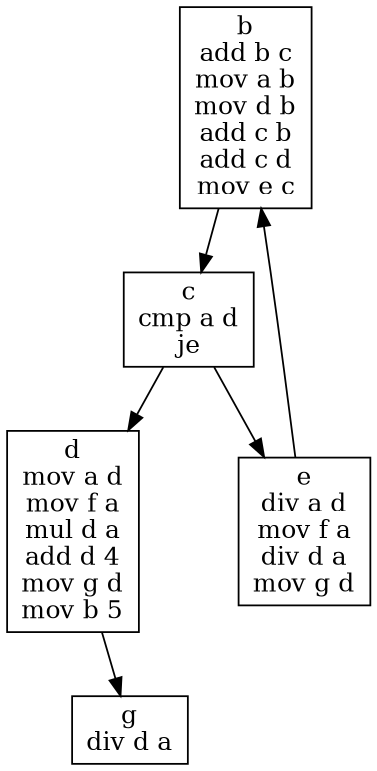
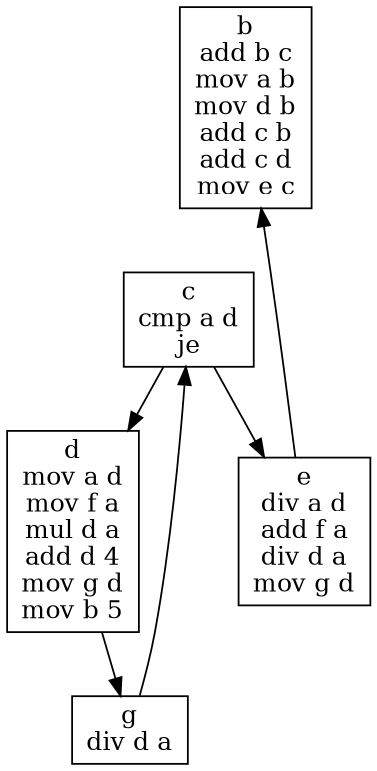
(212, 232) -> (169, 541)
(304, 531) -> (304, 531)
